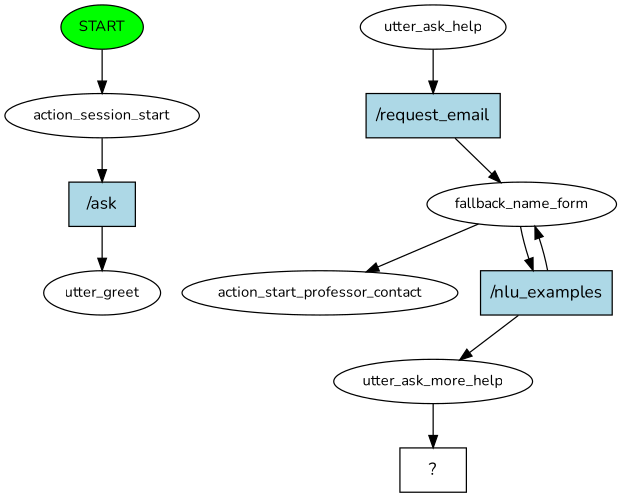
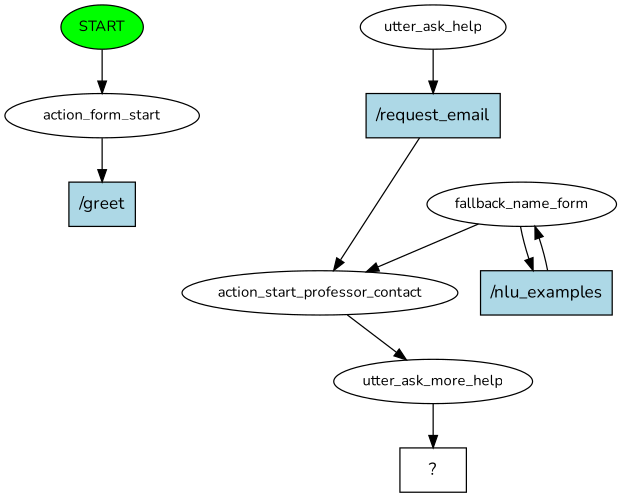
(102, 116) -> (102, 116)
(473, 156) -> (380, 199)
(102, 204) -> (102, 204)
(102, 293) -> none
(494, 334) -> (372, 334)
